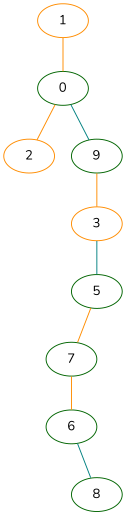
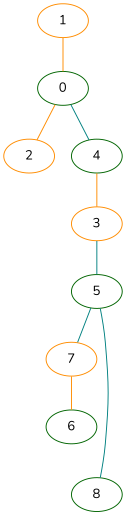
(97, 156) -> (97, 156)
(84, 325) -> (84, 325)
(71, 359) -> (71, 359)
(84, 461) -> (108, 393)
